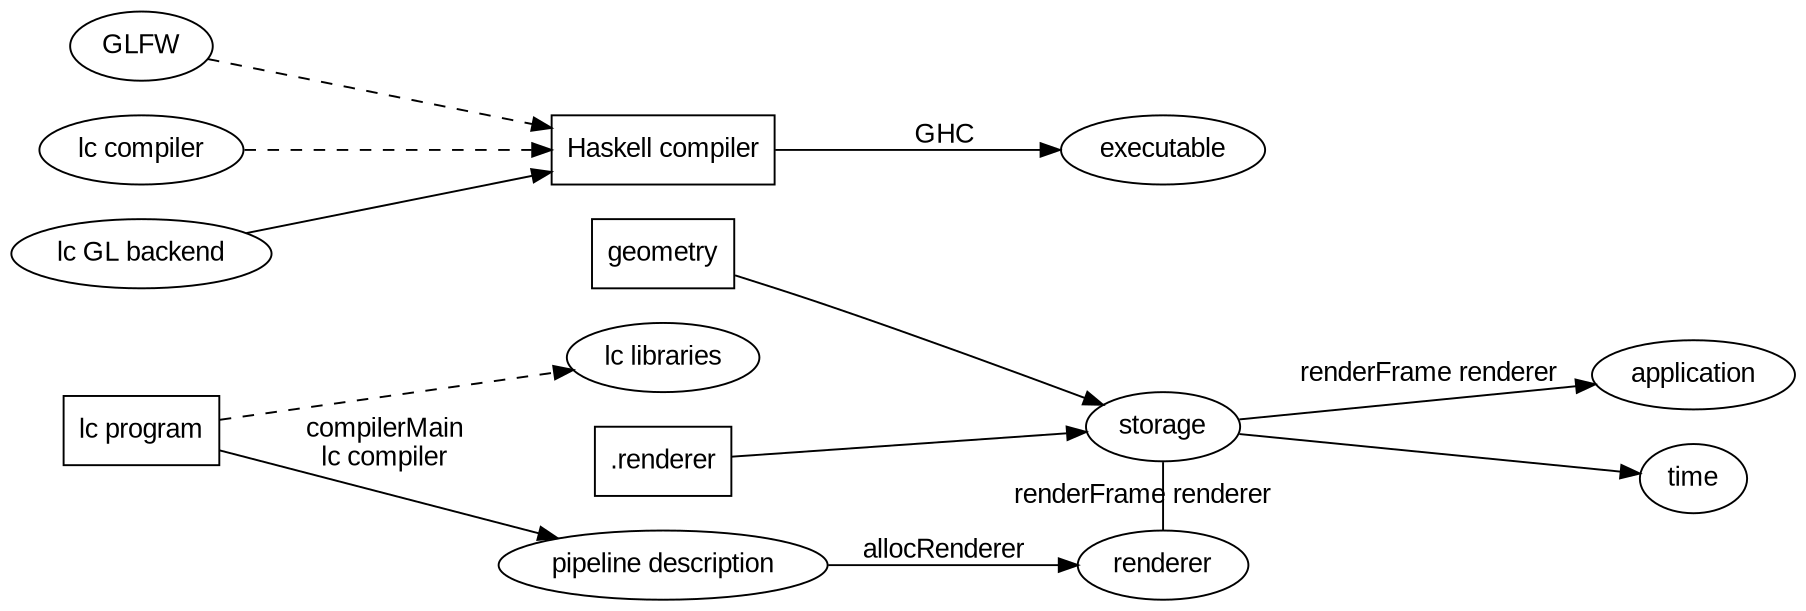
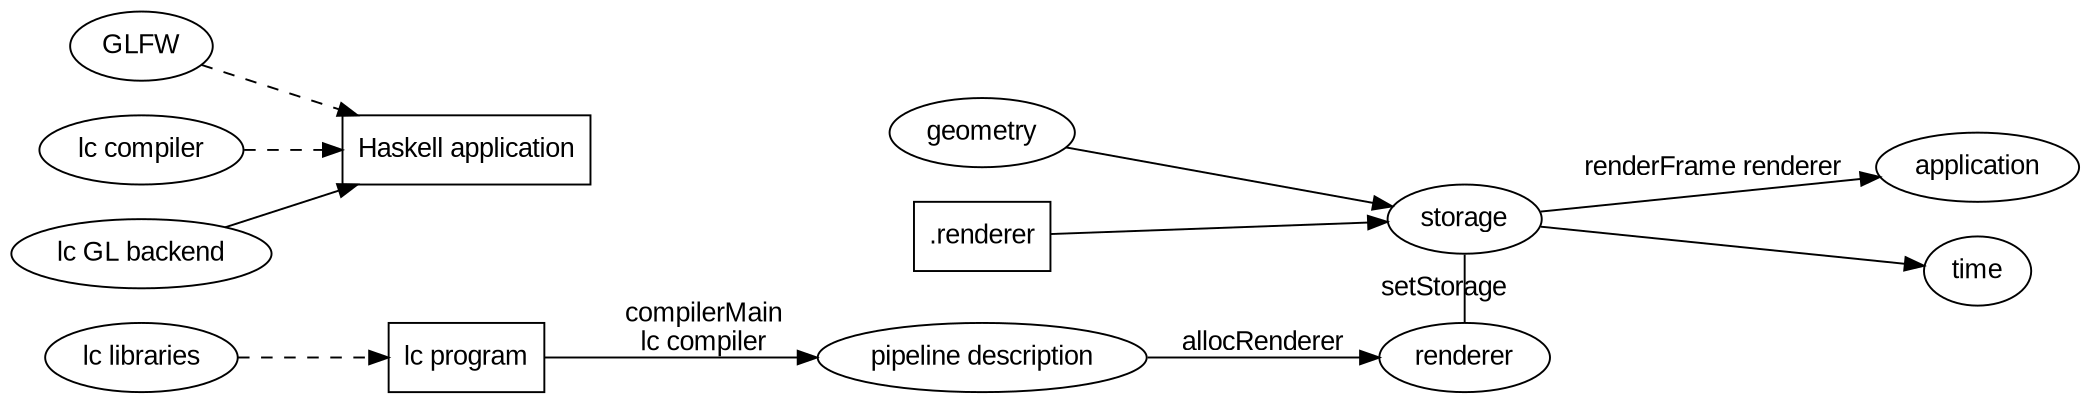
(663, 150) -> (467, 150)
(1163, 150) -> none
(663, 254) -> (982, 133)
(387, 396) -> (303, 358)
(1143, 496) -> (1444, 288)
